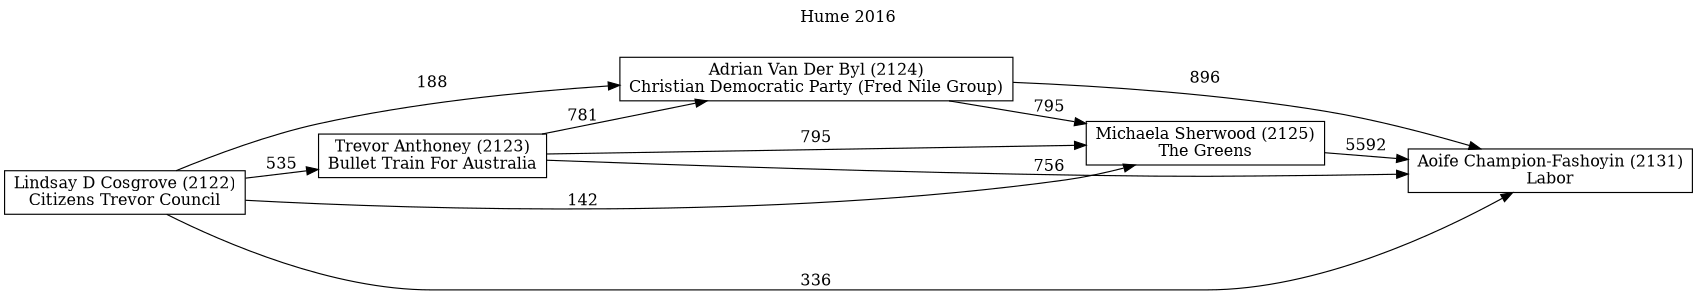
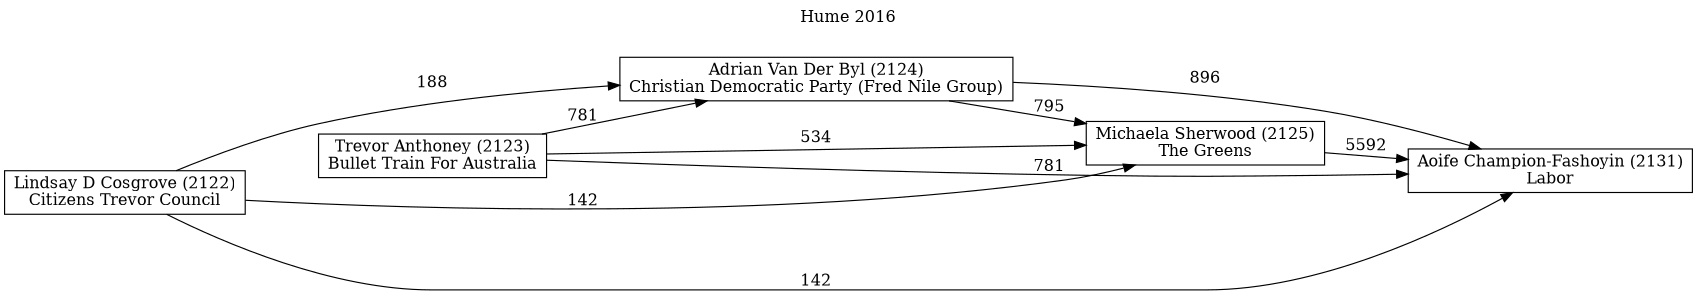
(816, 138) -> (816, 138)
(1050, 167) -> (1050, 167)
(276, 175) -> none
(816, 281) -> (816, 281)
